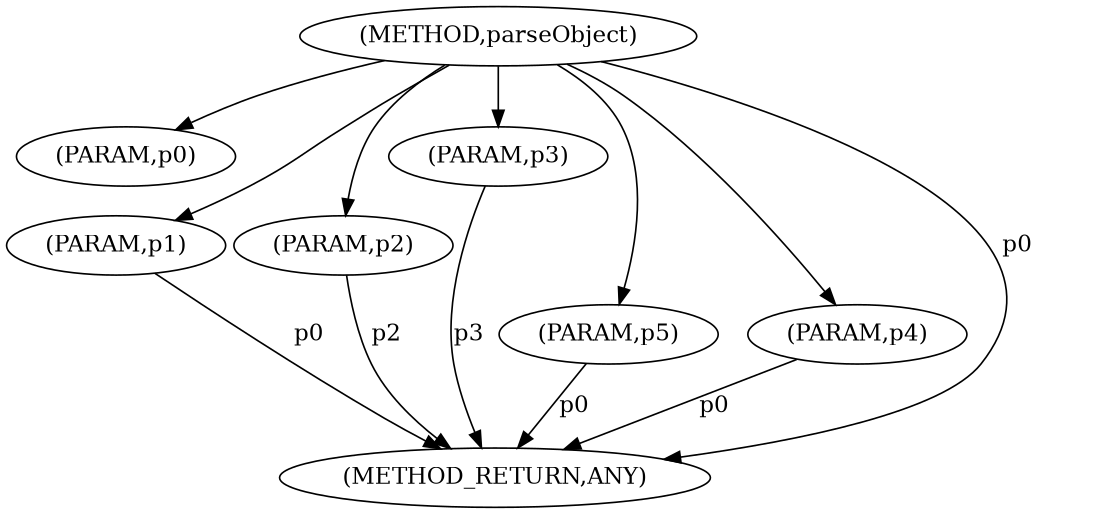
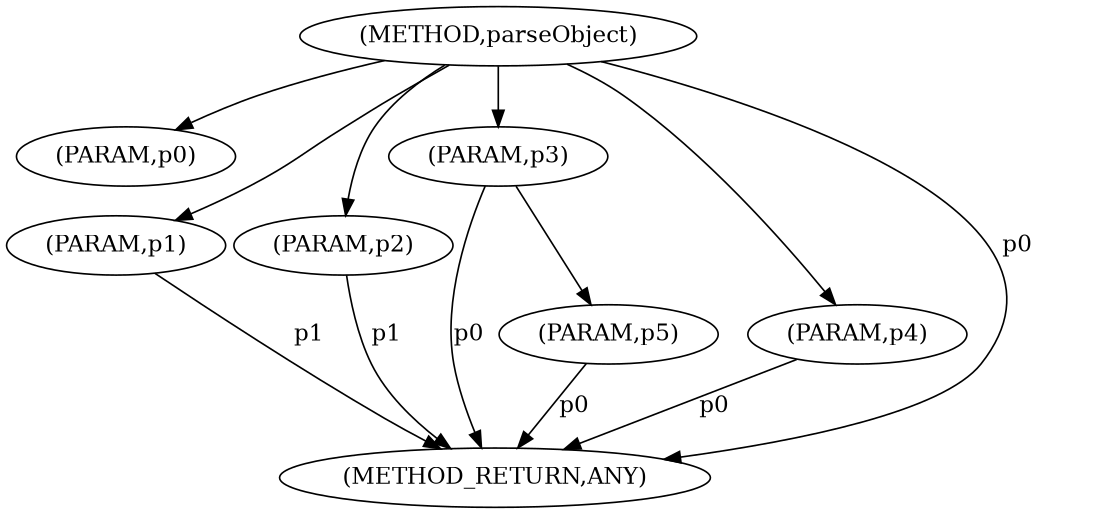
(634, 162) -> (549, 238)
(310, 334) -> (310, 334)
(387, 334) -> (387, 334)
(469, 334) -> (469, 334)
